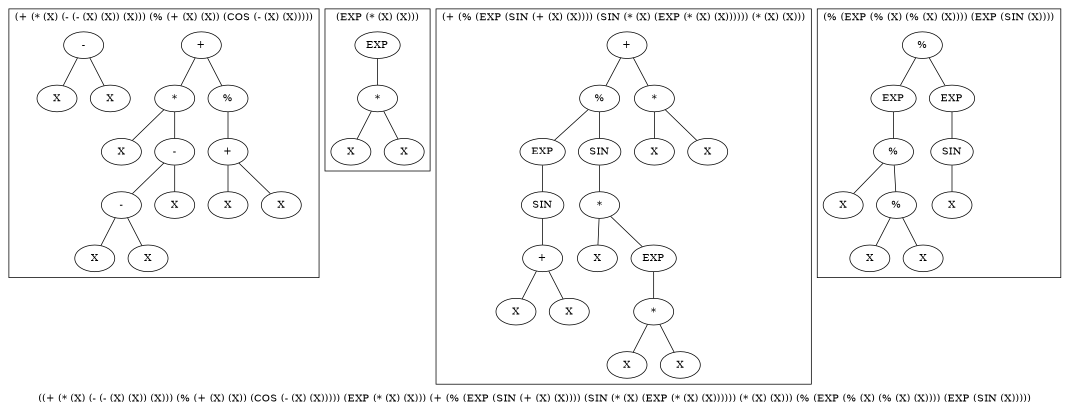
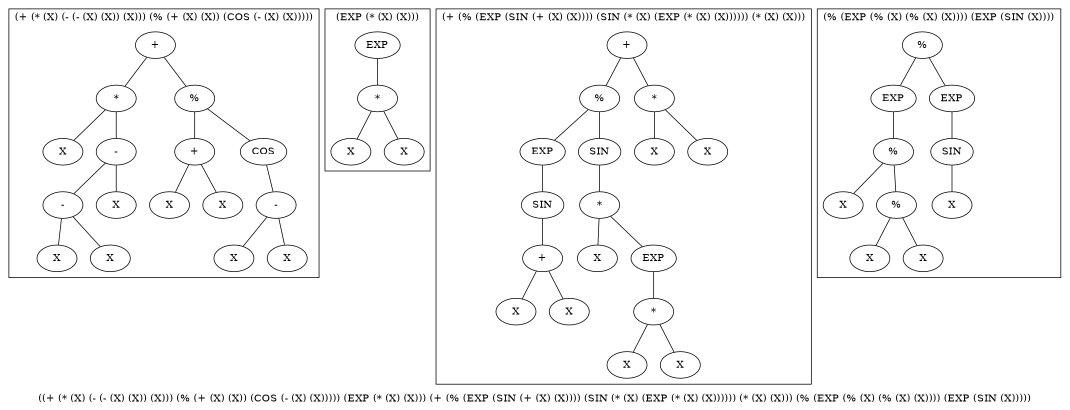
none -> (264, 152)
